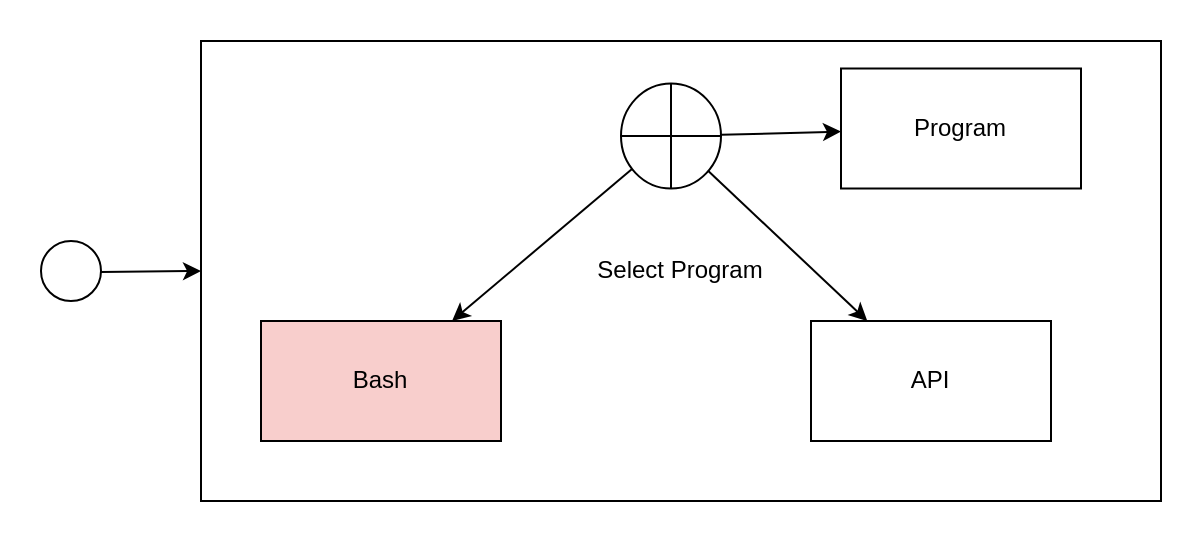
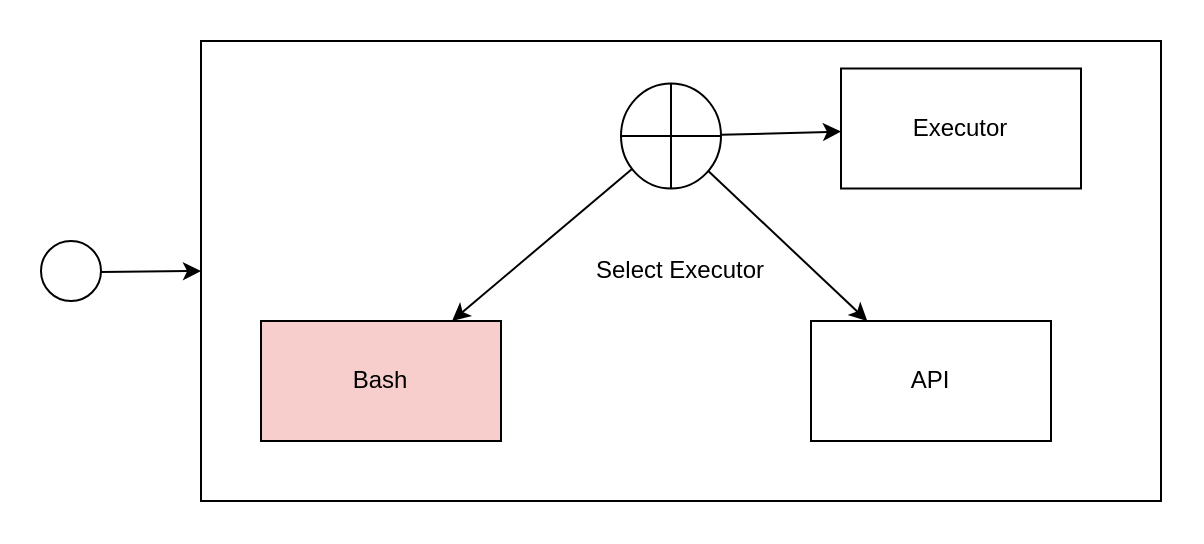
(961, 129) -> (961, 129)
(681, 271) -> (681, 271)
